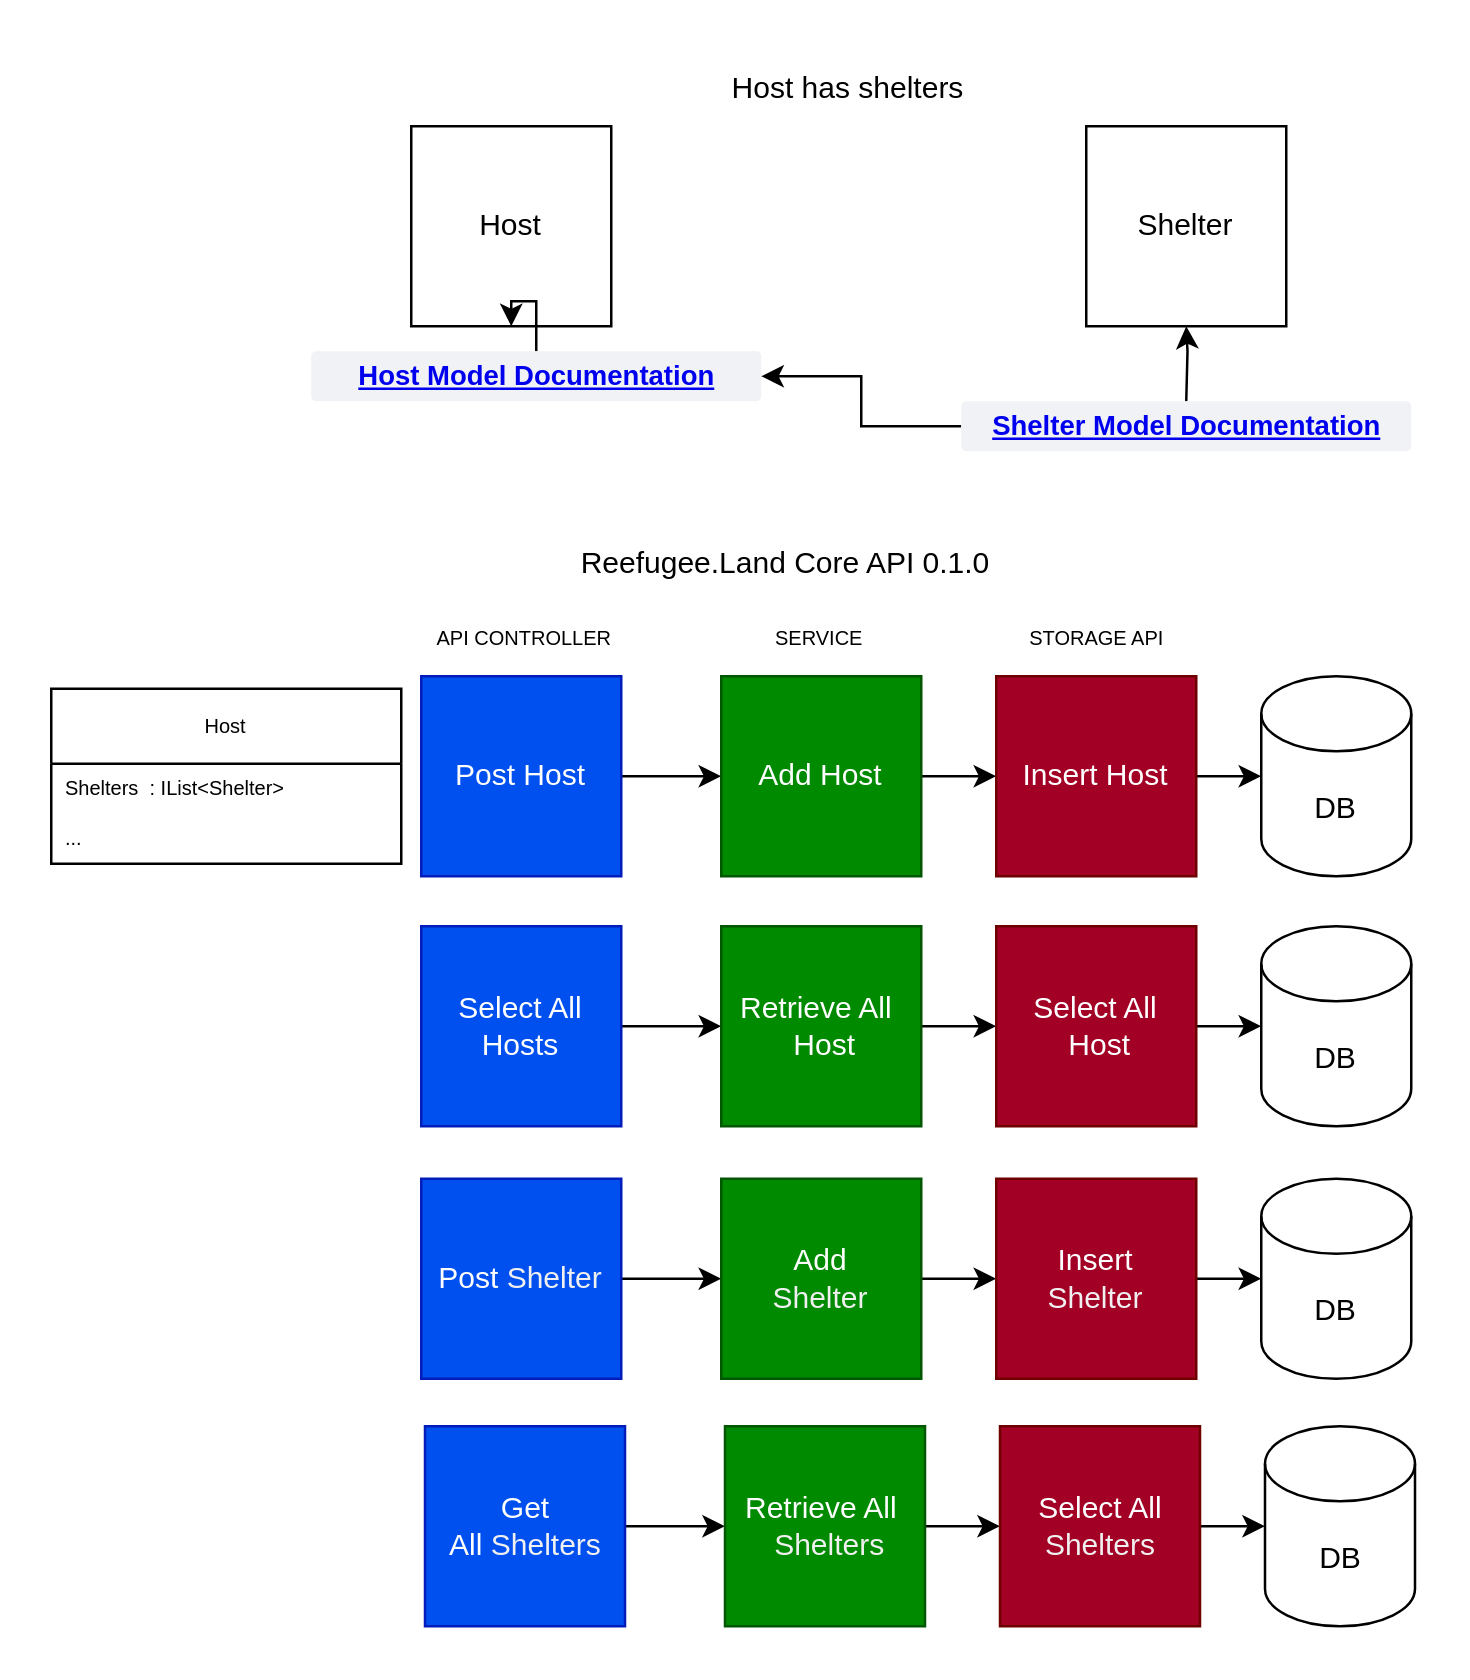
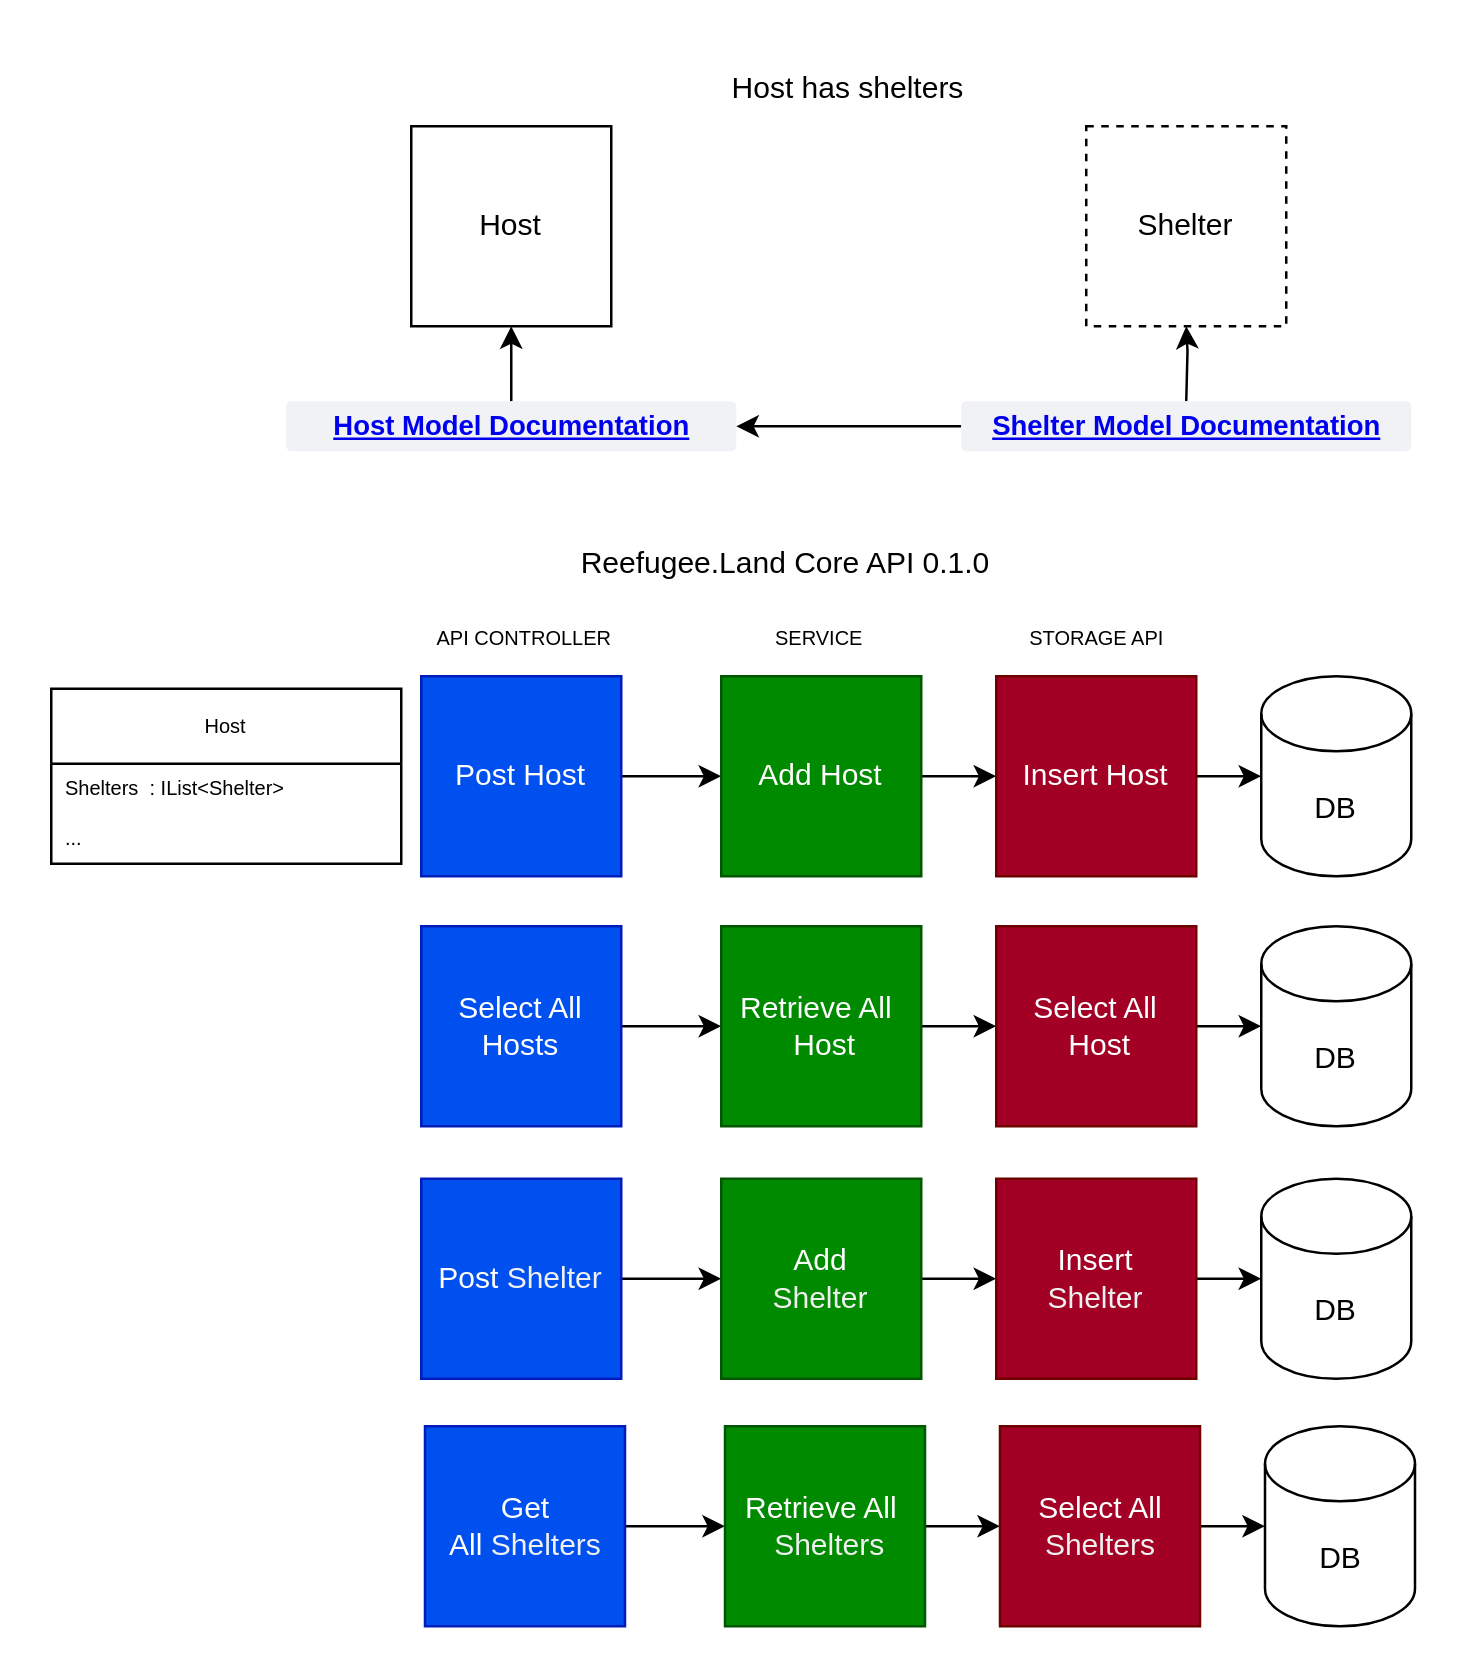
(1186, 226) -> (1186, 226)
(536, 376) -> (511, 426)
